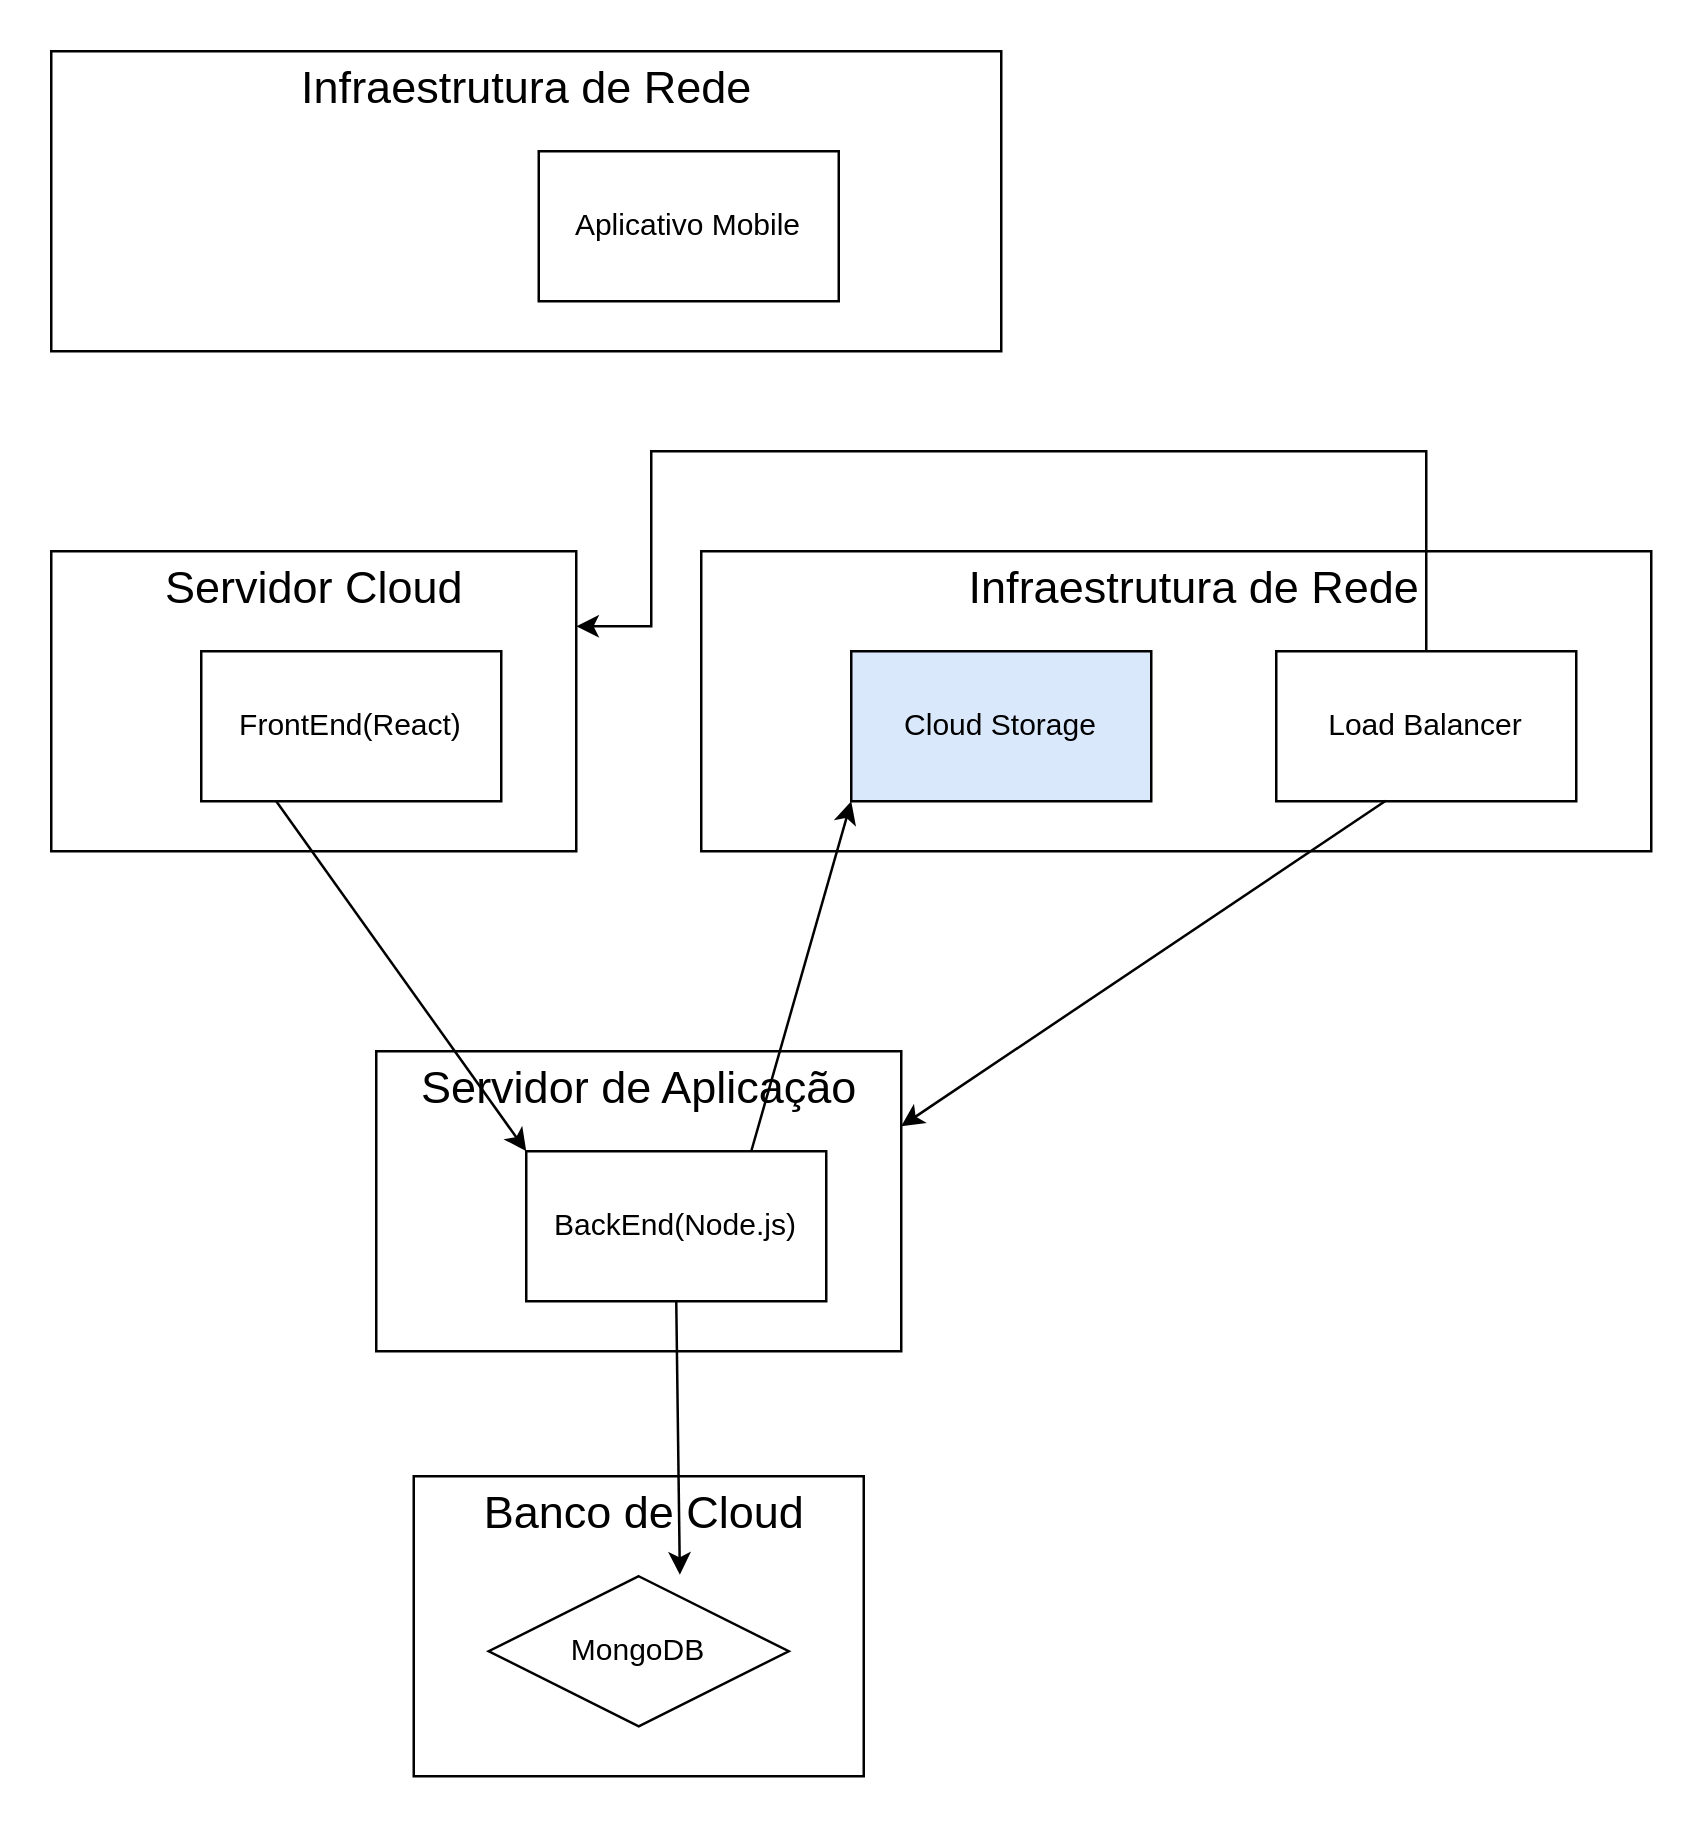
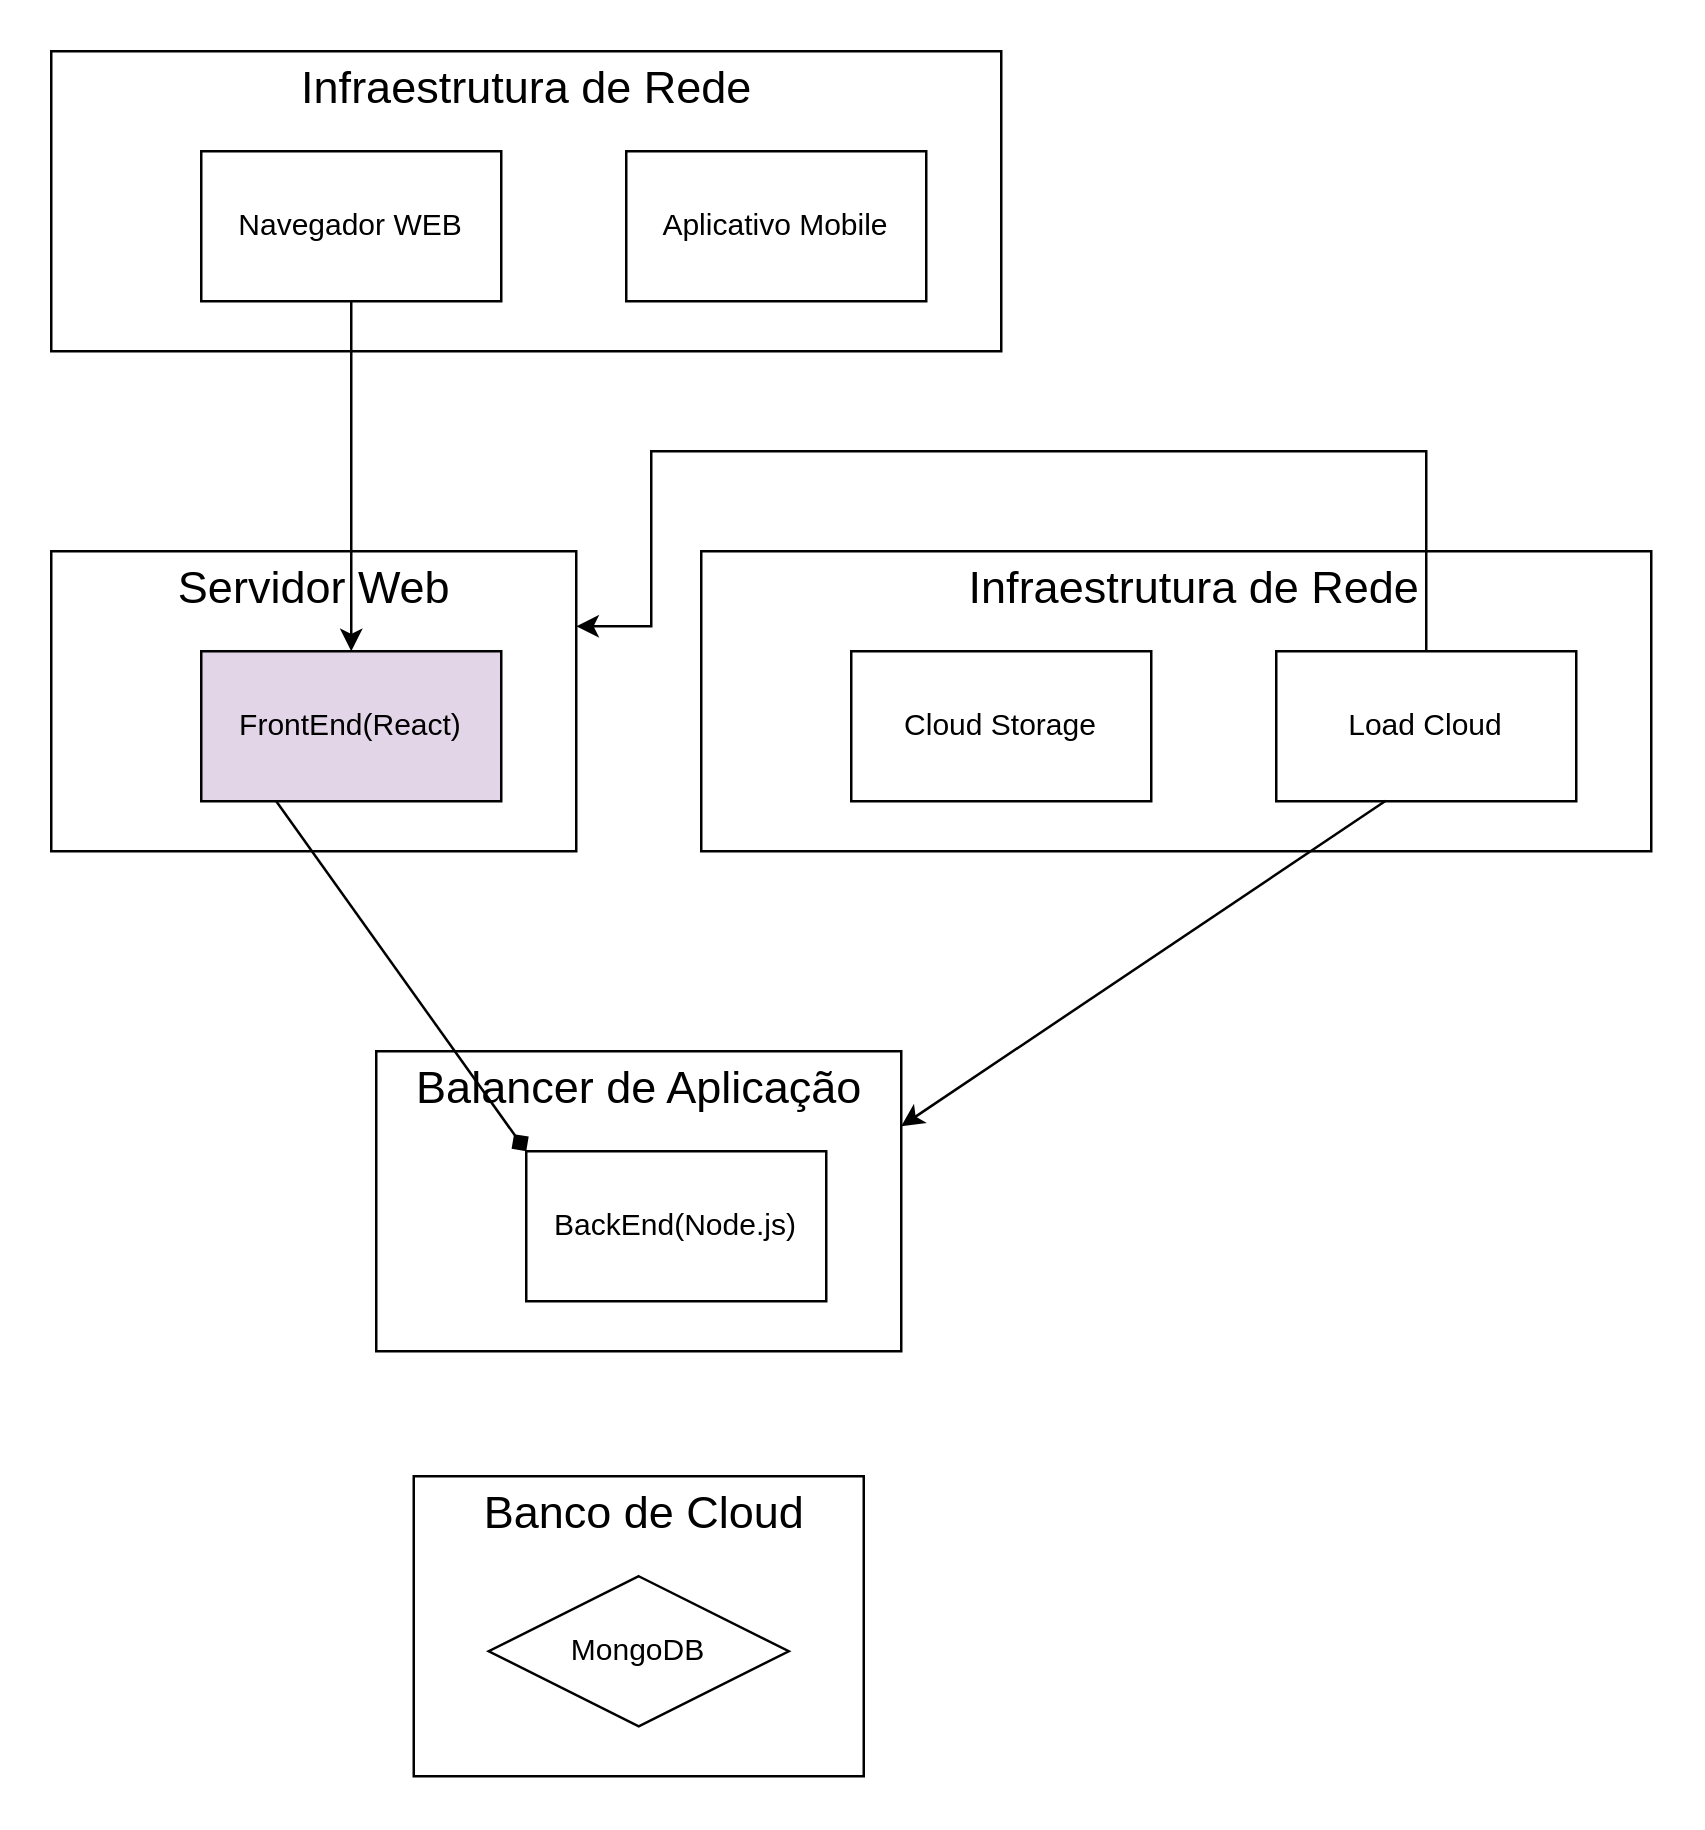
none -> (351, 226)
(689, 226) -> (776, 226)
none -> (351, 468)
(315, 589) -> (315, 589)
(351, 726) -> (351, 726)
(1001, 726) -> (1001, 726)
(1426, 726) -> (1426, 726)
(799, 984) -> none
(482, 1089) -> (482, 1089)
(640, 1089) -> (640, 1089)
(678, 1430) -> none
